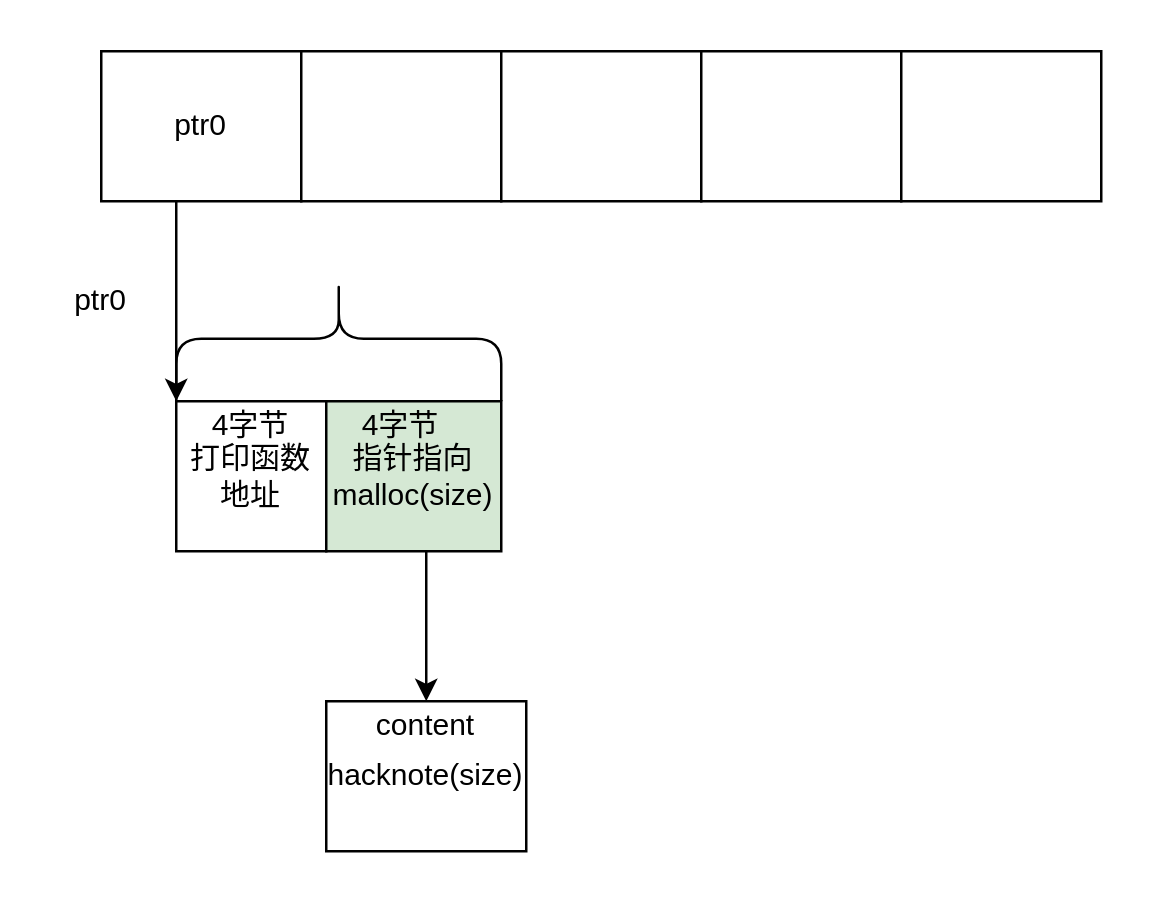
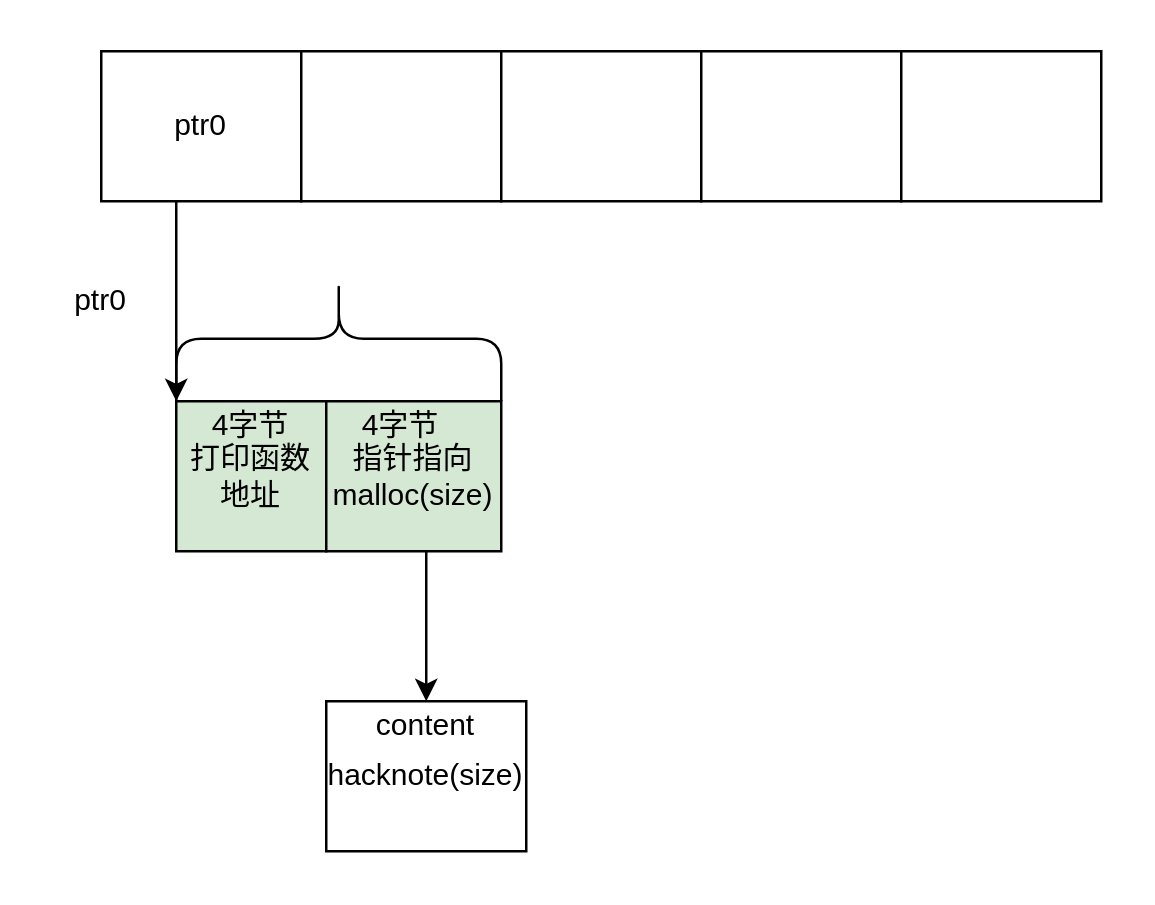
(251, 476) -> (251, 476)
